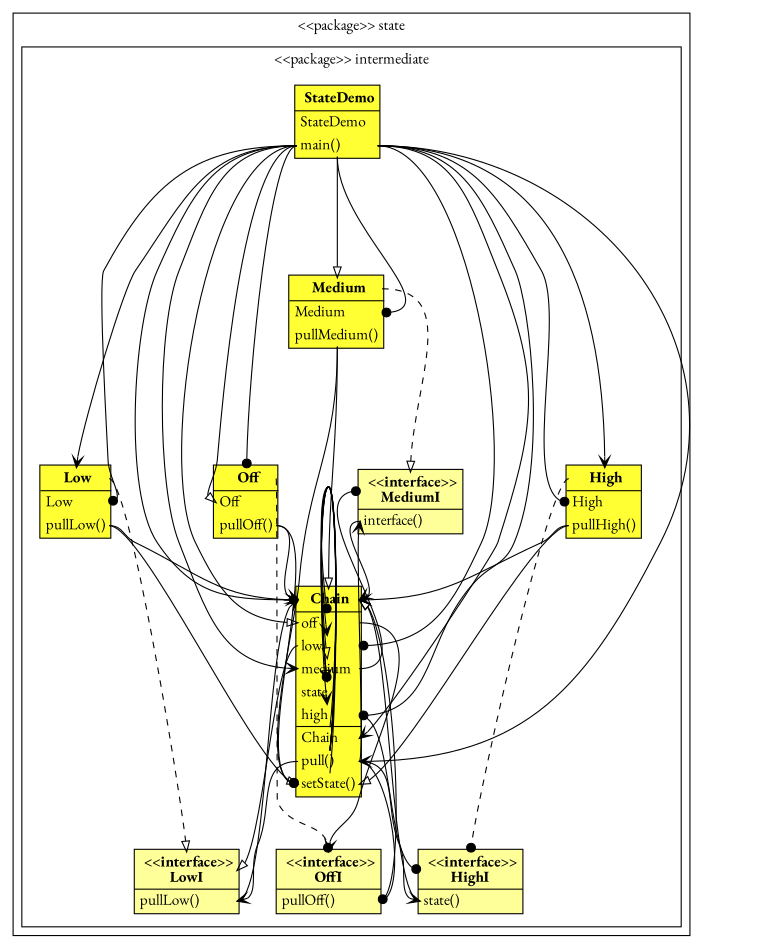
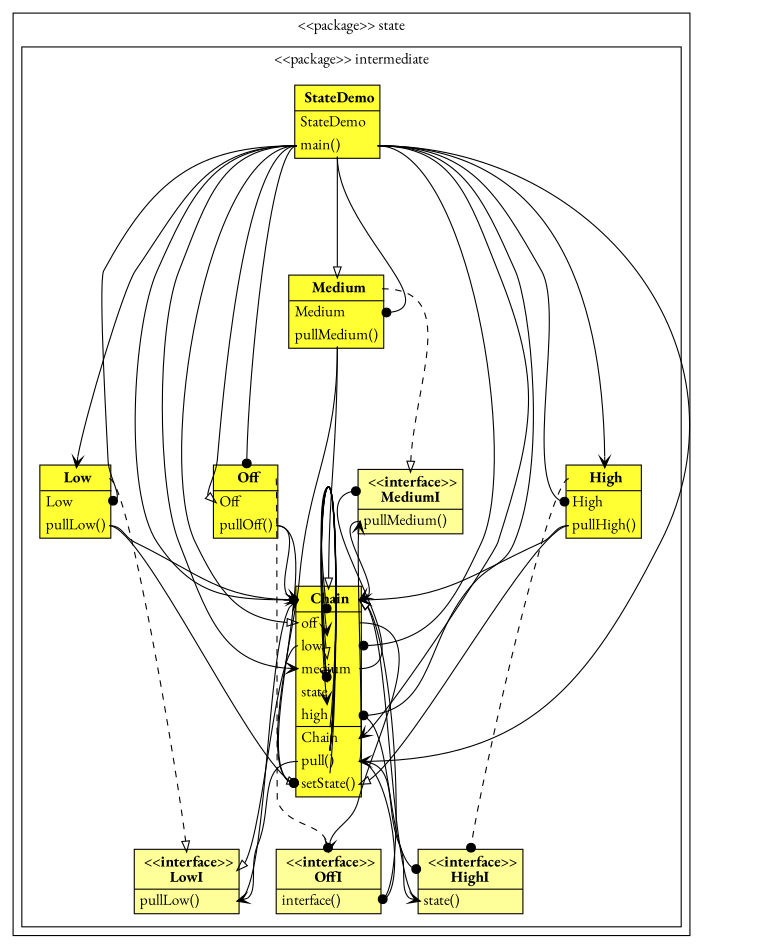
(394, 520) -> (406, 520)
(308, 900) -> (312, 900)
